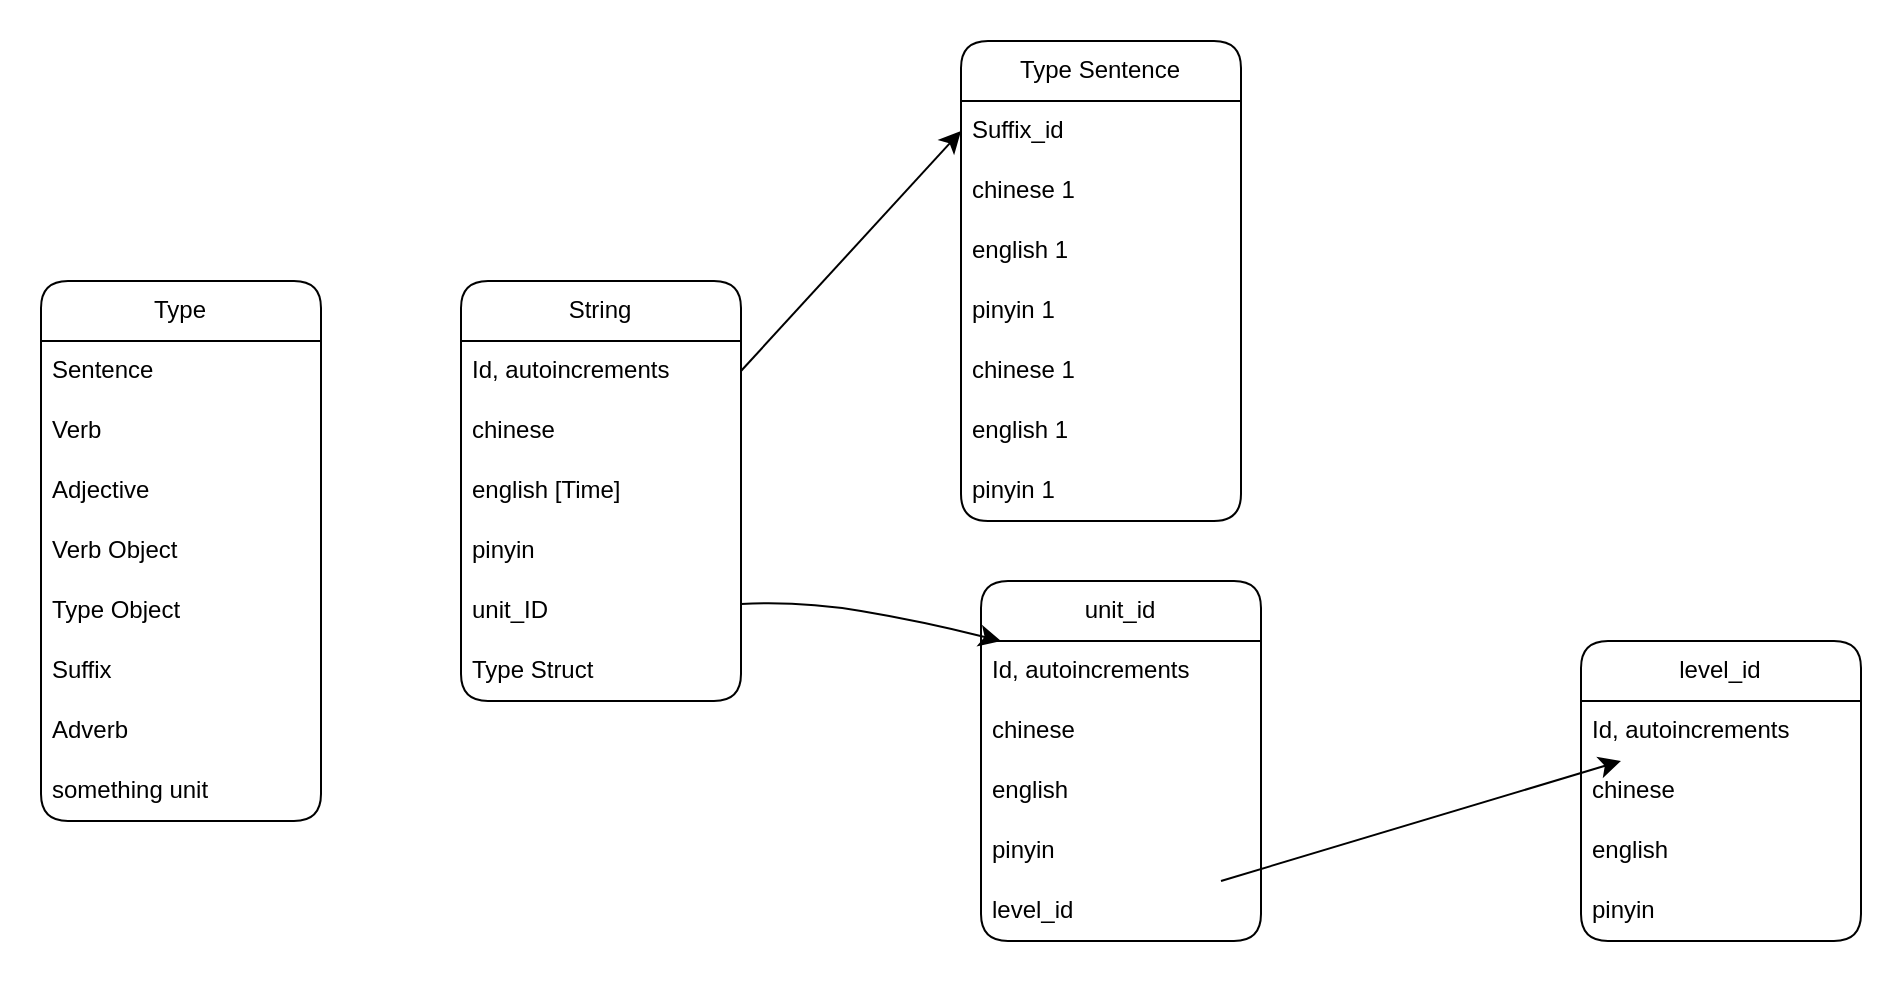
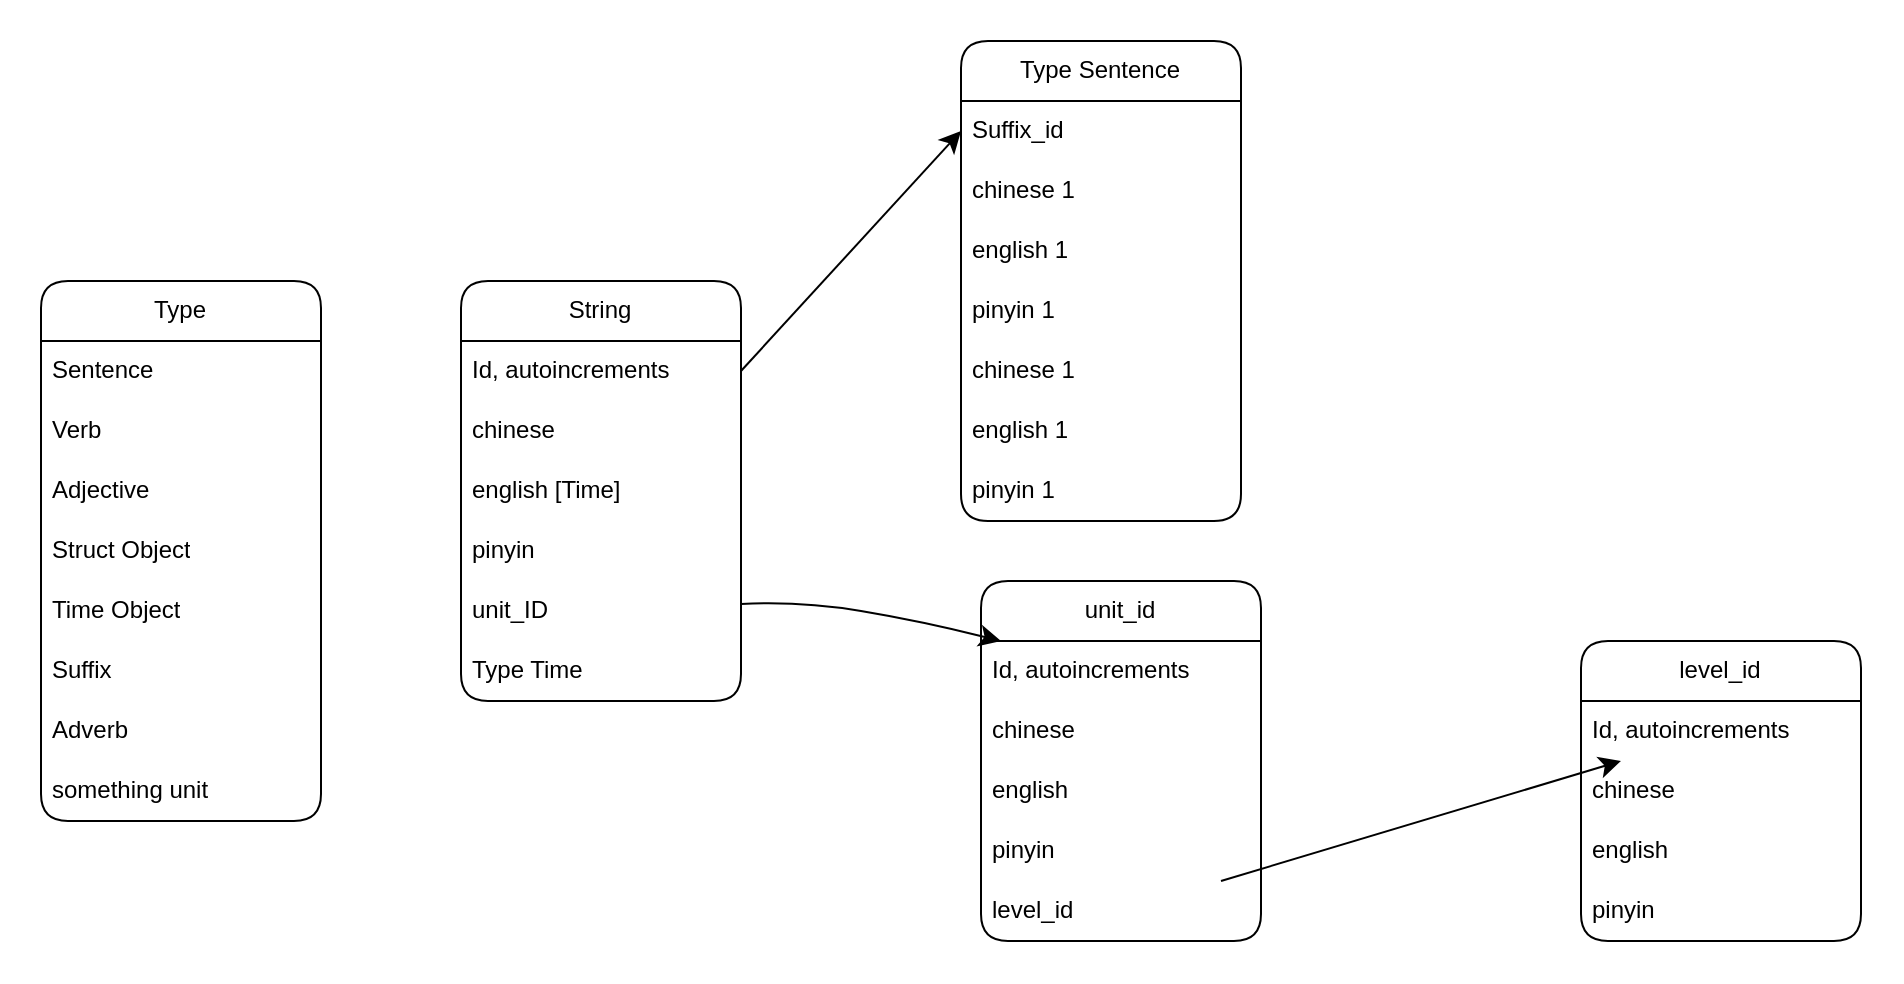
(124, 551) -> (137, 551)
(124, 611) -> (121, 611)
(544, 671) -> (527, 671)
